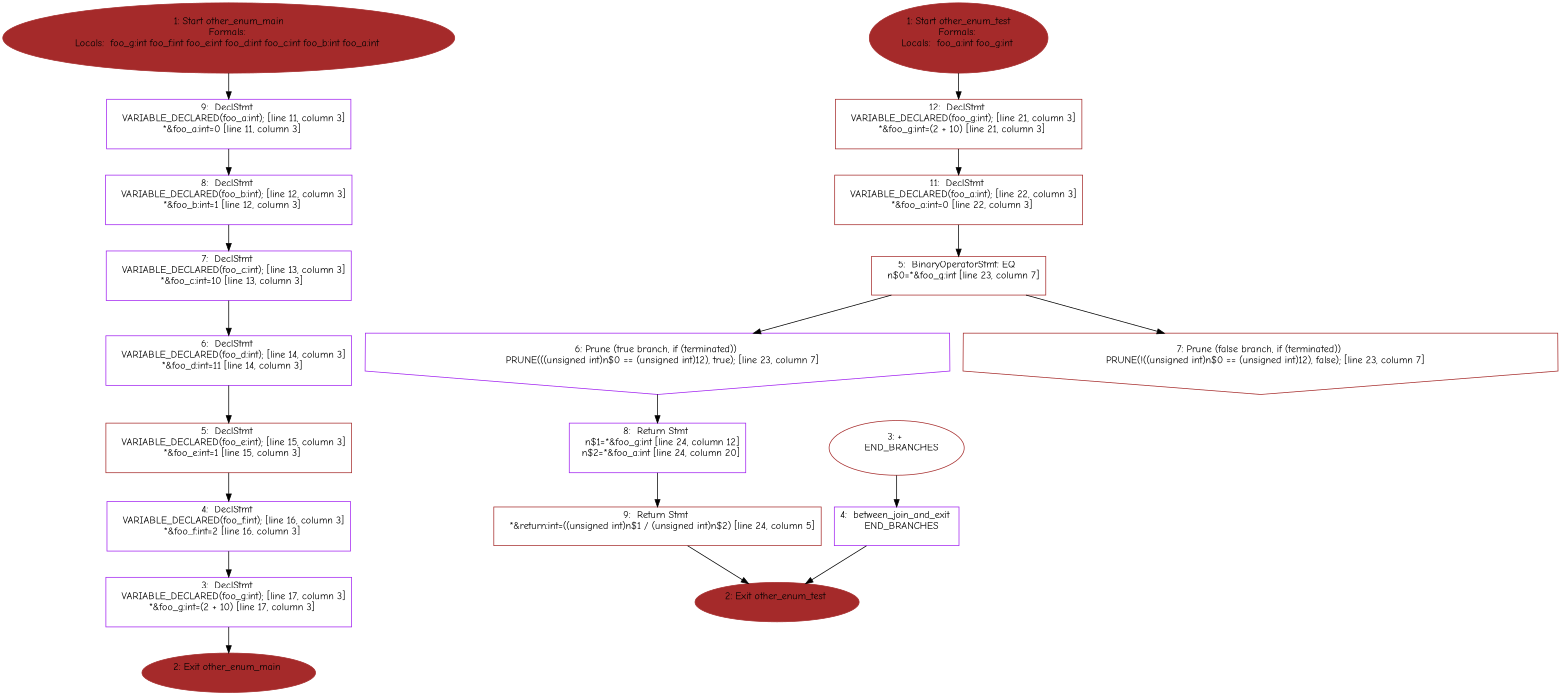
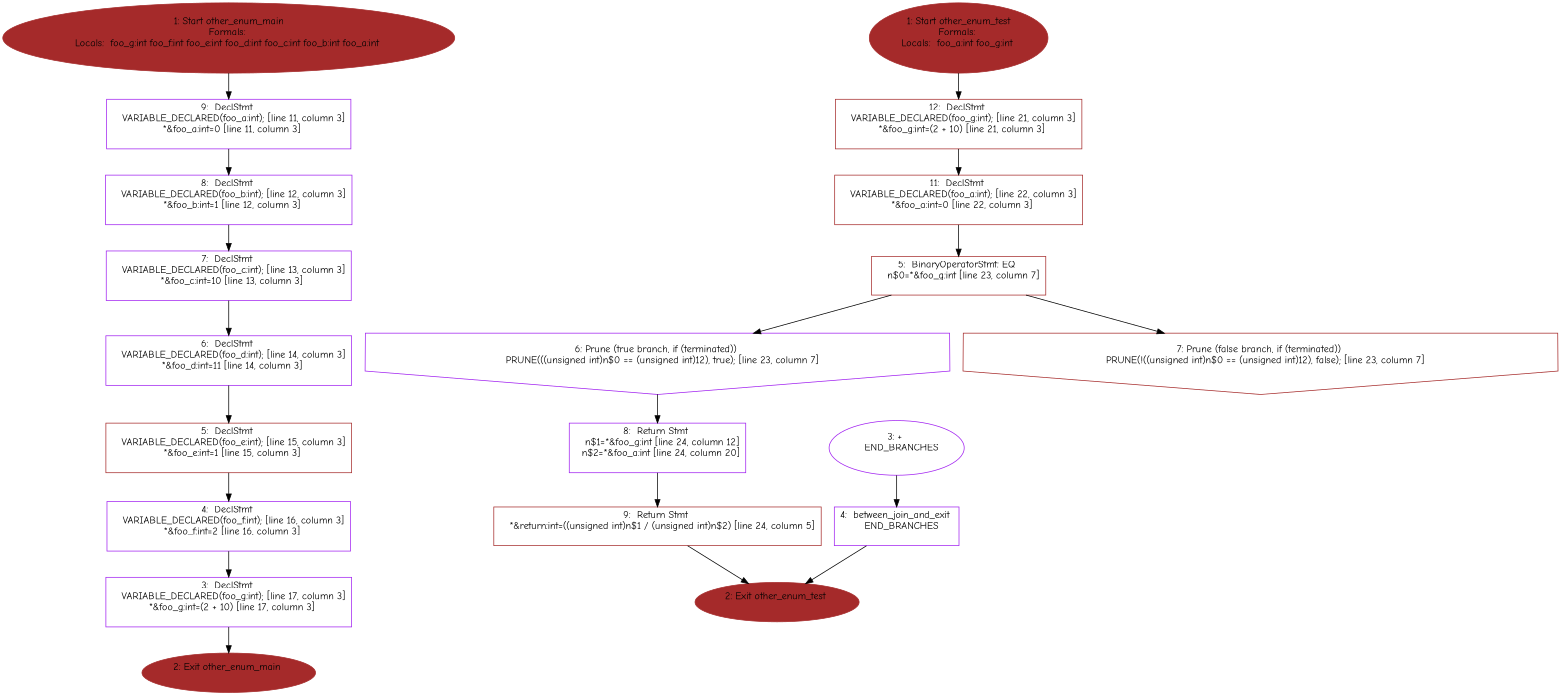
(897, 448) -> (897, 448)
